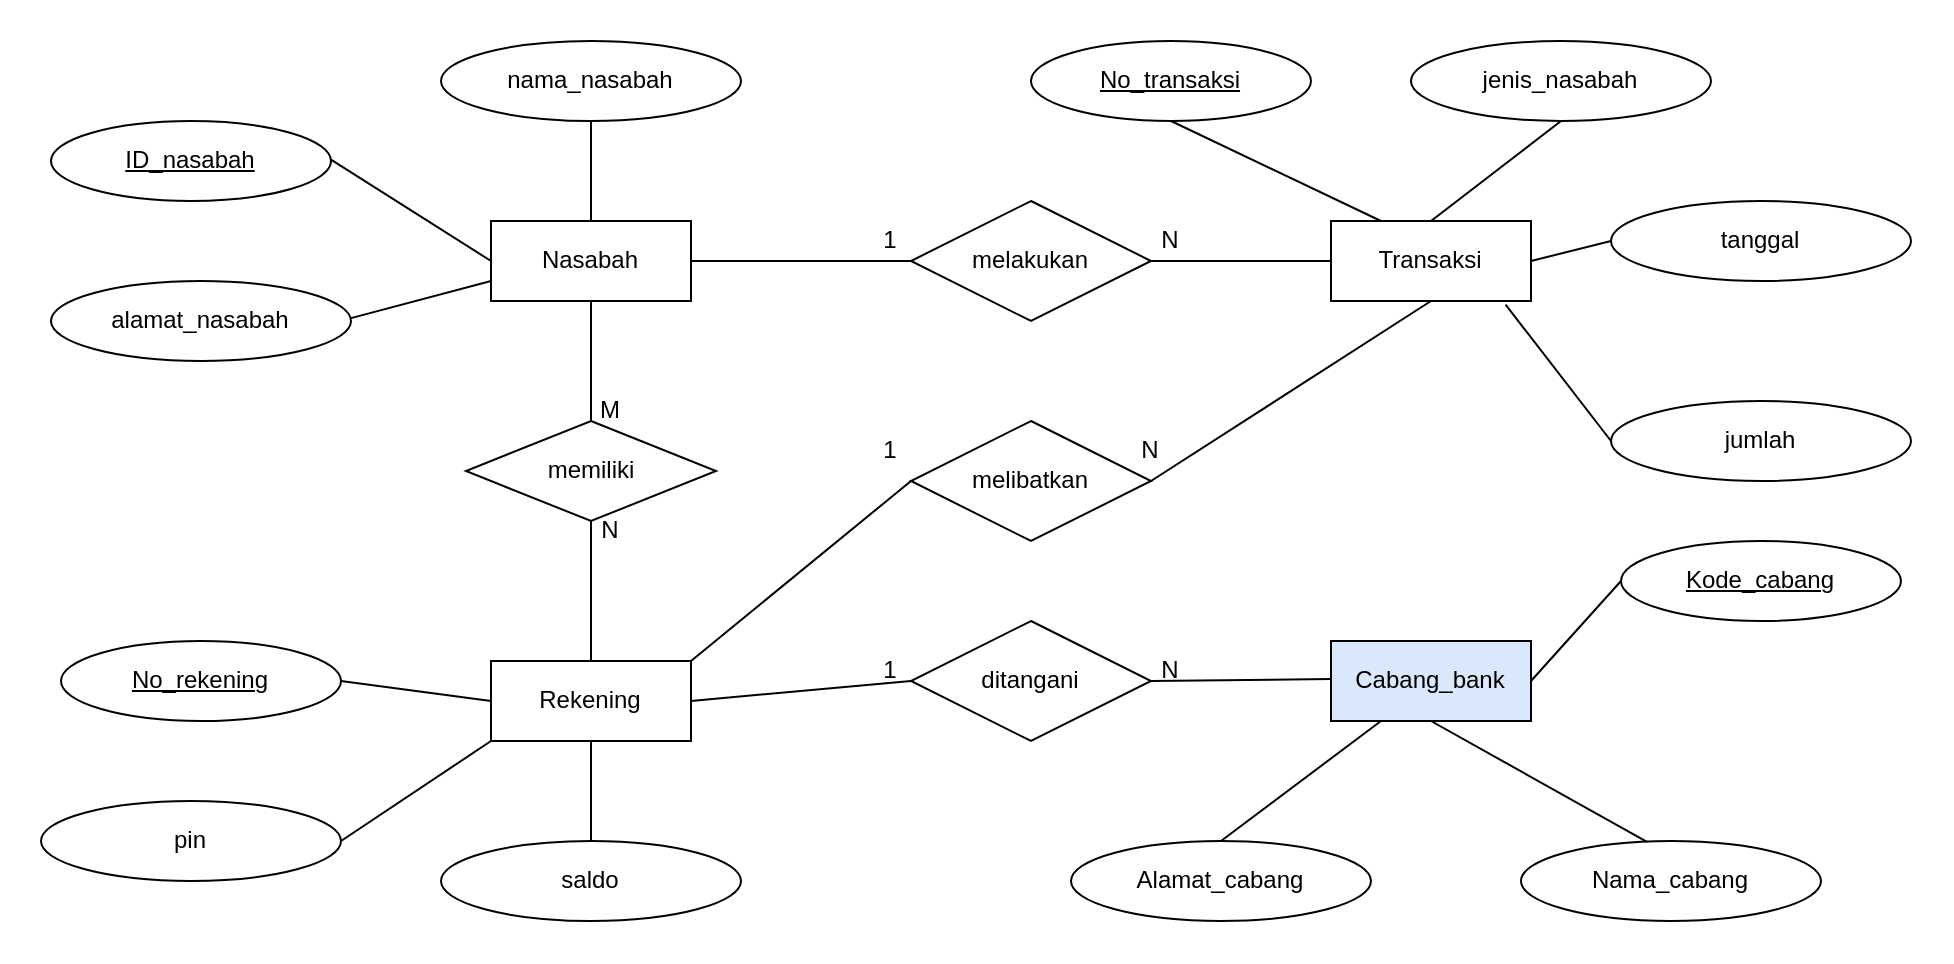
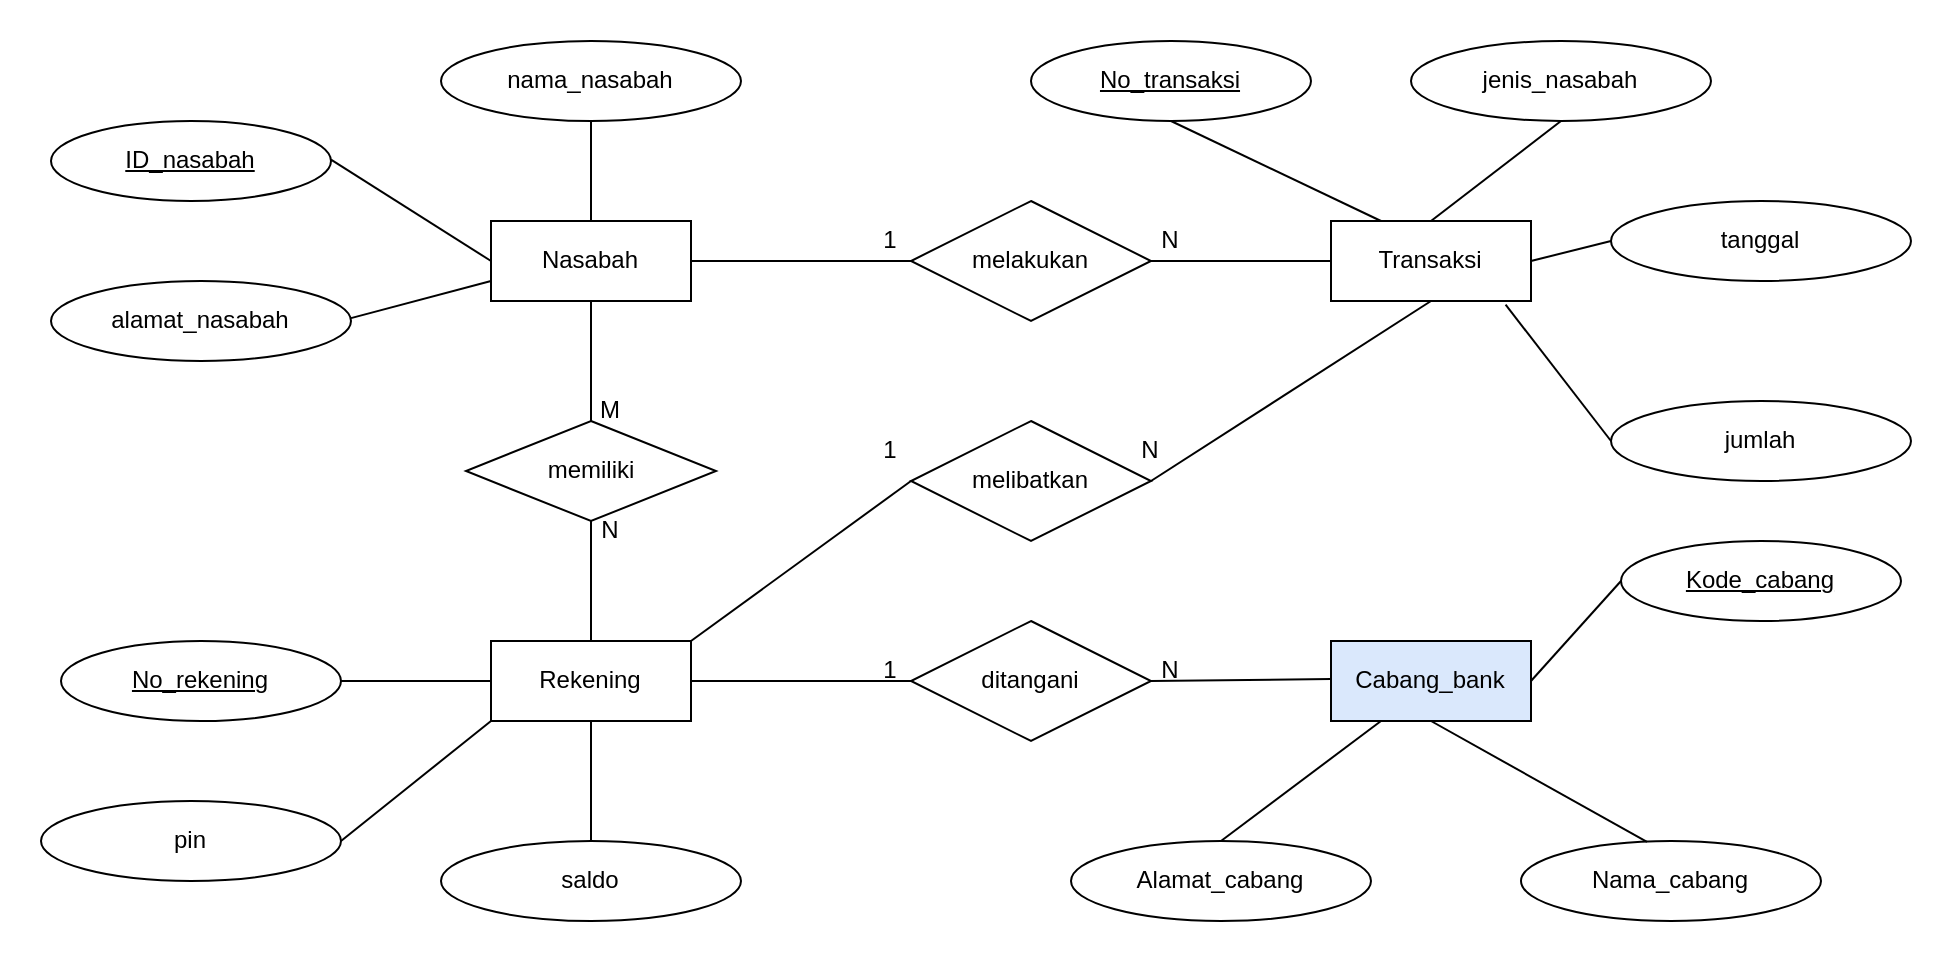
(591, 701) -> (591, 681)
